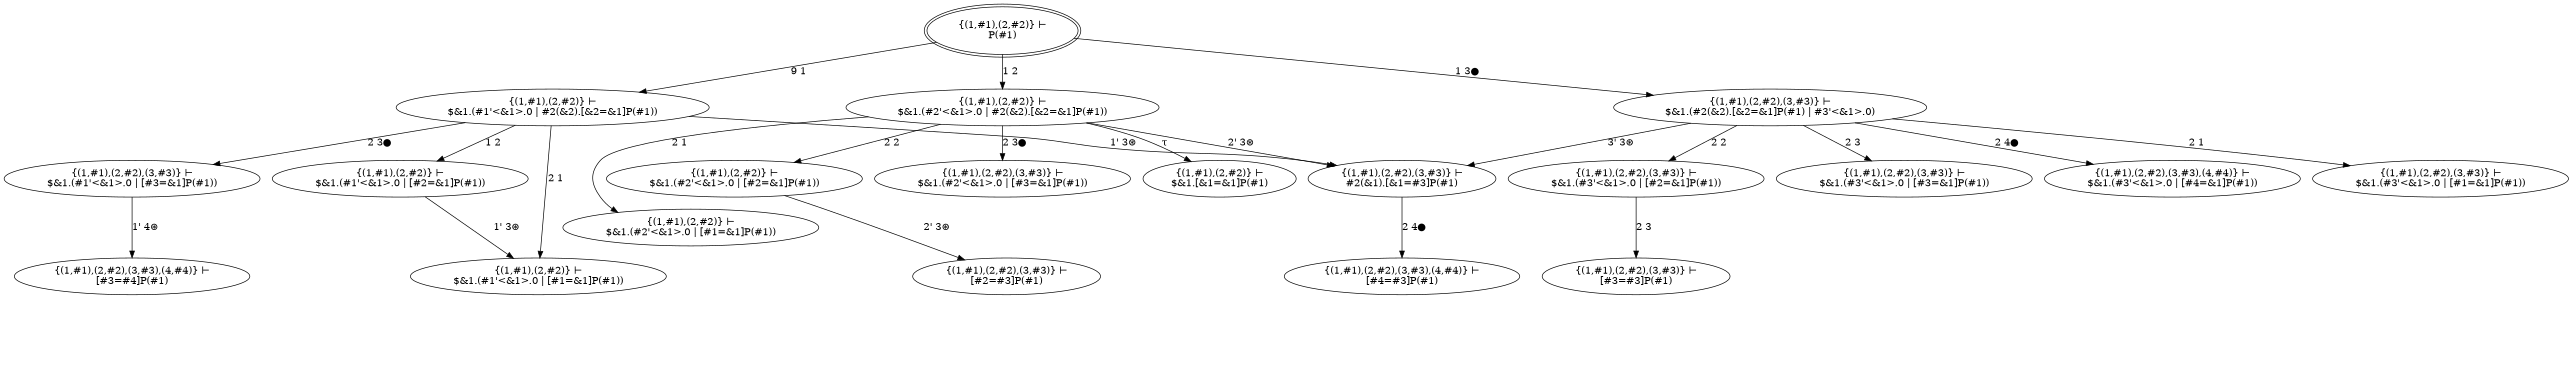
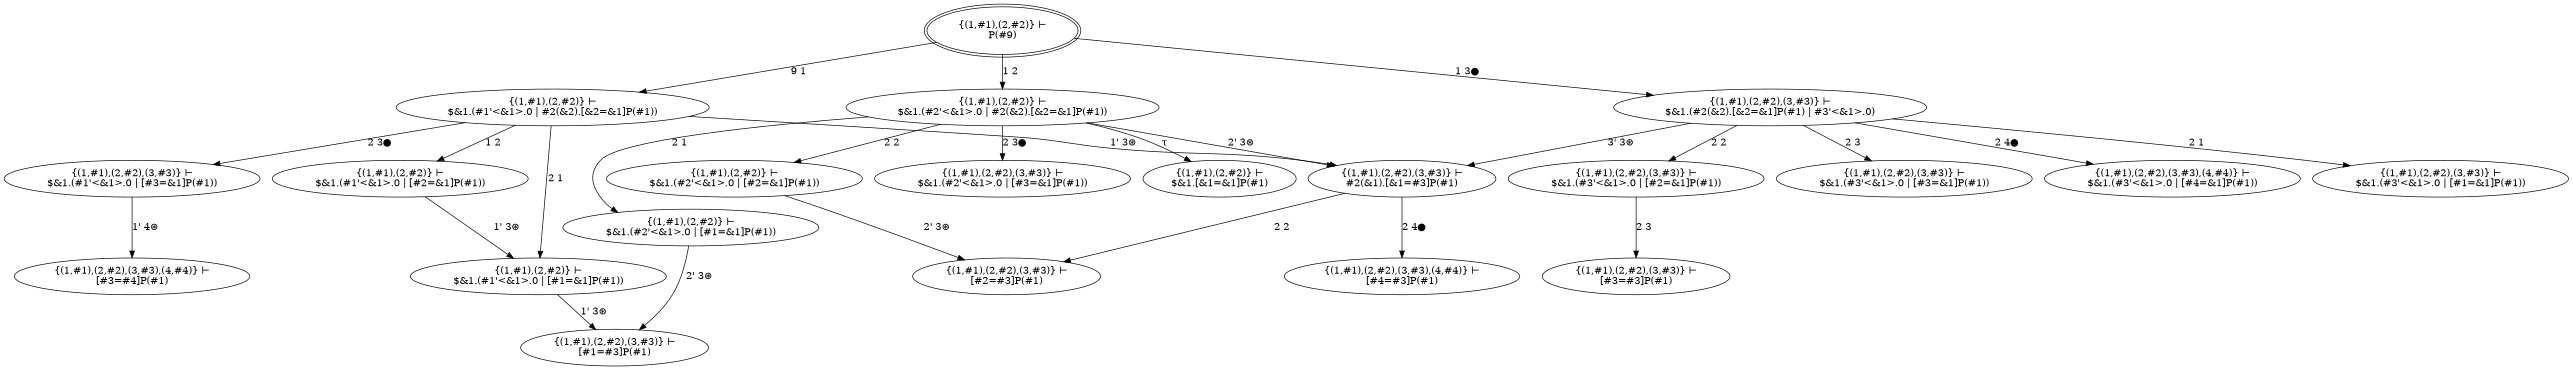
(1003, 31) -> (1003, 31)
none -> (1208, 227)
none -> (615, 348)
